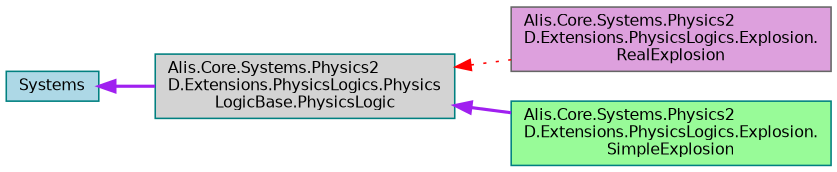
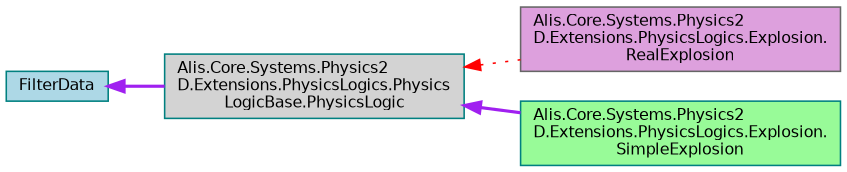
(53, 86) -> (57, 86)
